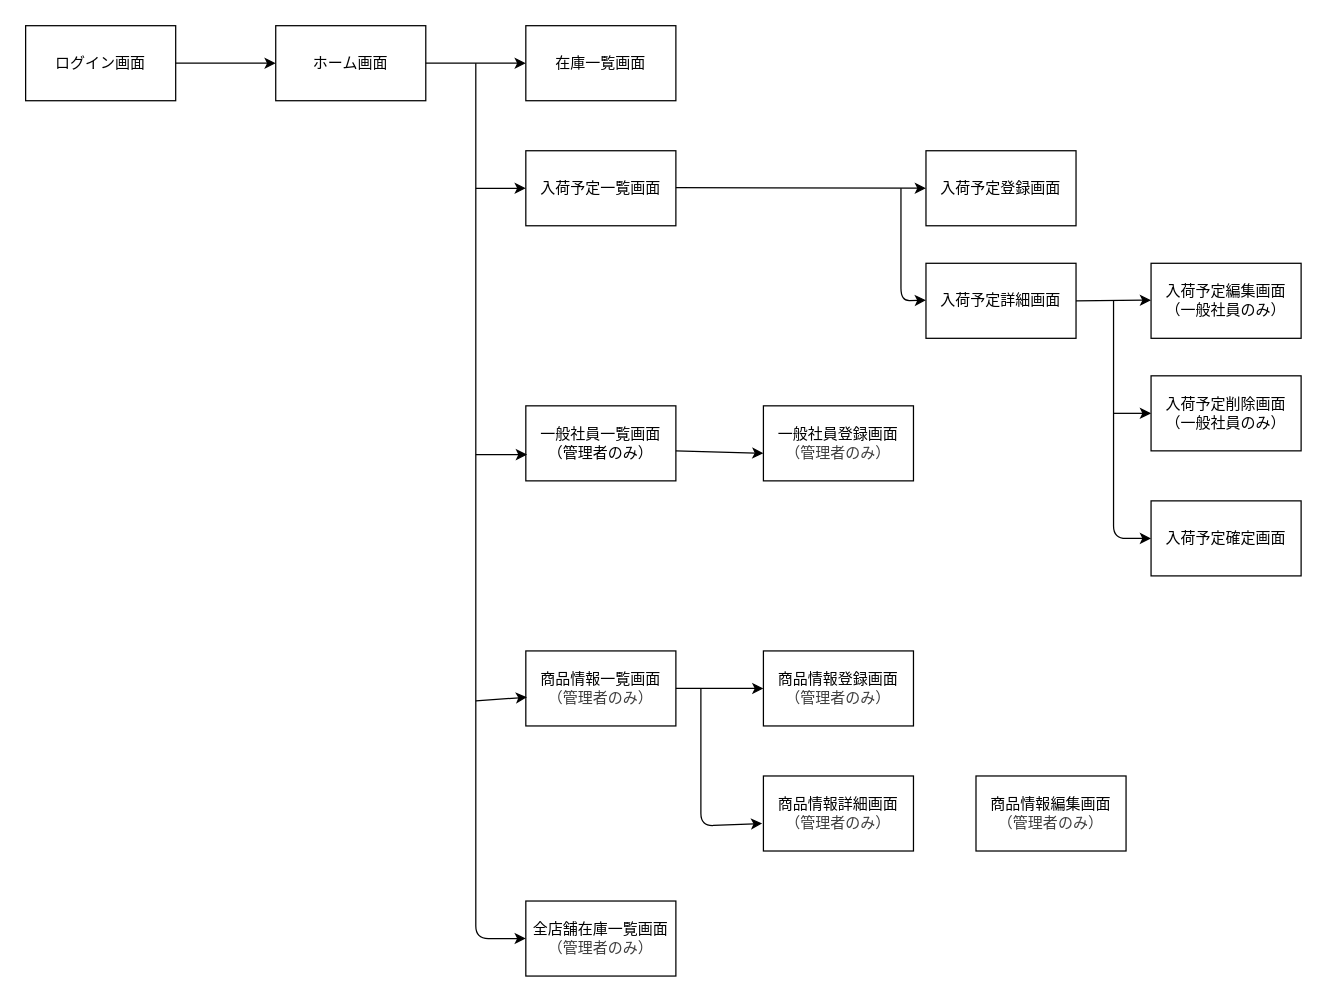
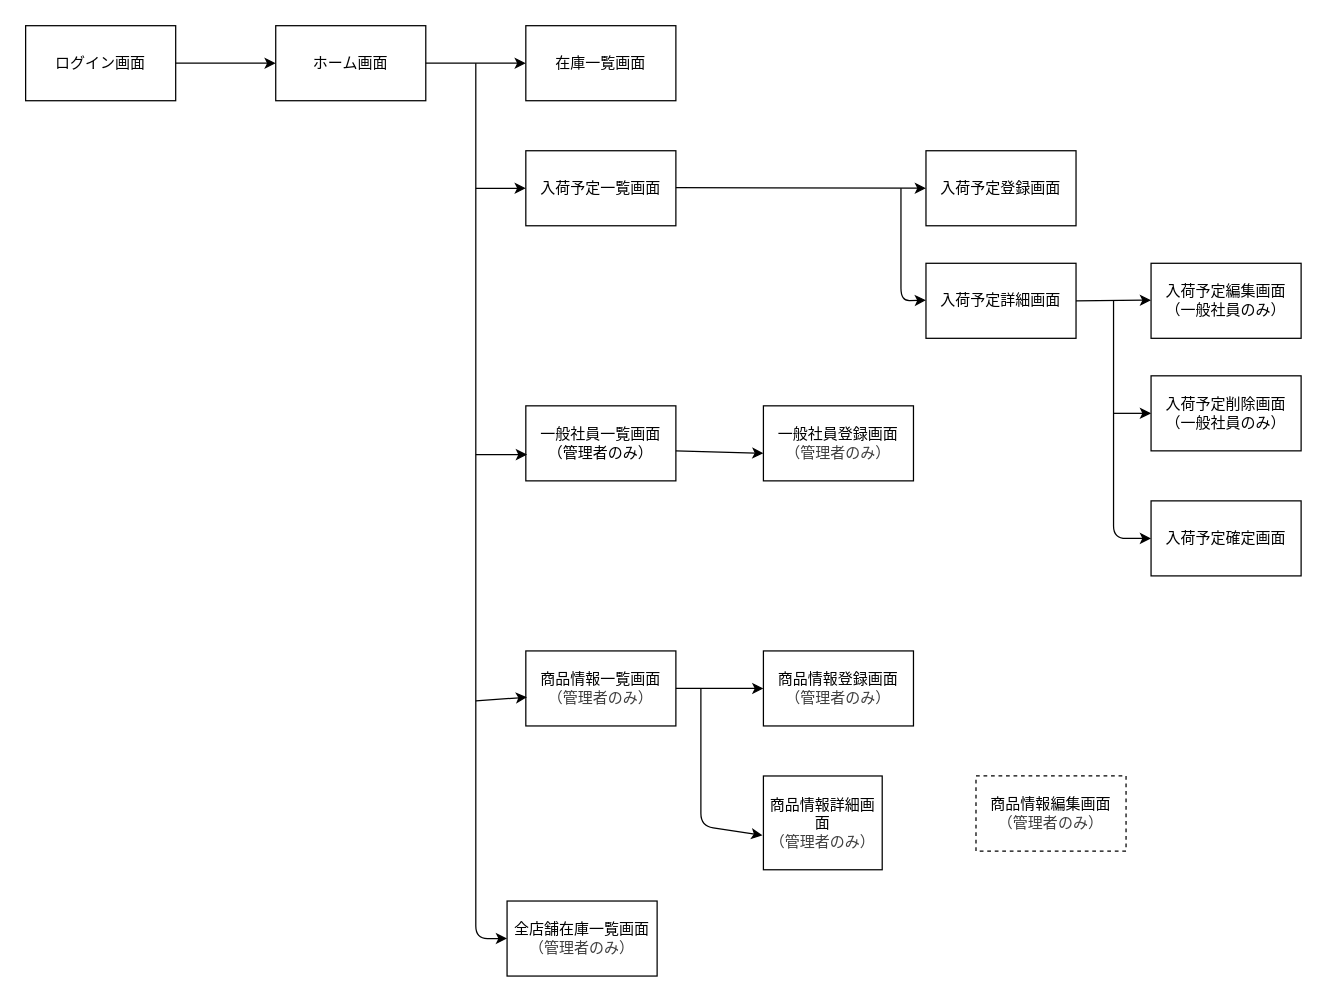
(838, 813) -> (823, 823)
(1051, 813) -> (1051, 813)
(601, 938) -> (582, 938)
